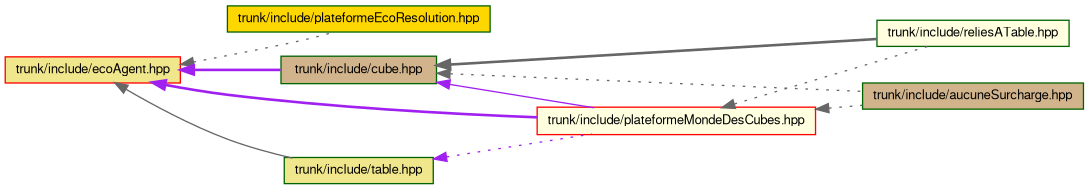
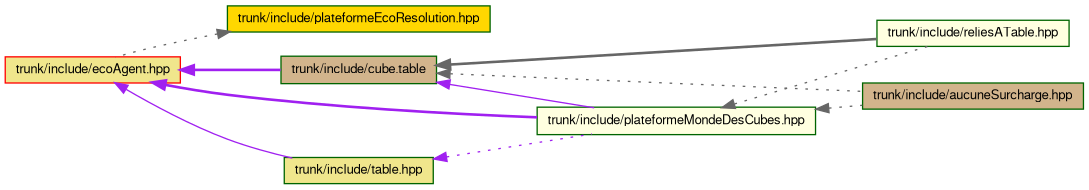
(265, 48) -> (166, 44)
(359, 70) -> (359, 70)
(676, 121) -> (676, 121)
(206, 131) -> (206, 131)
